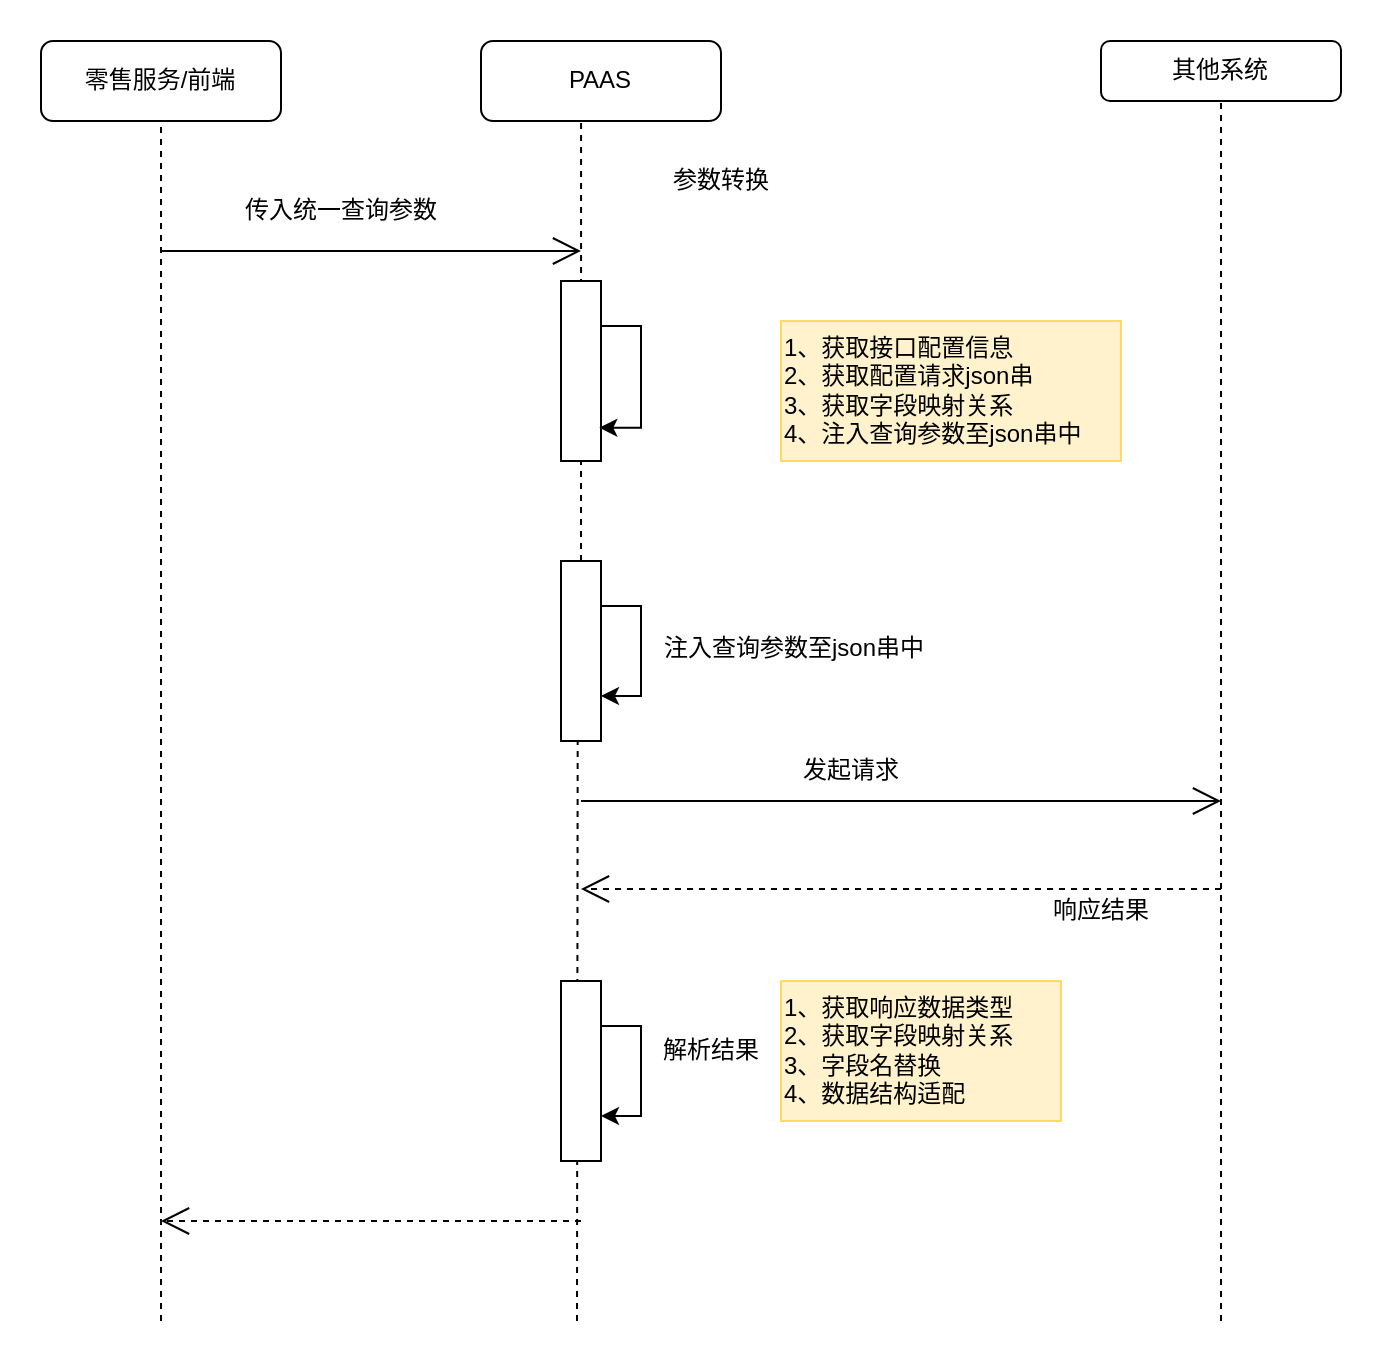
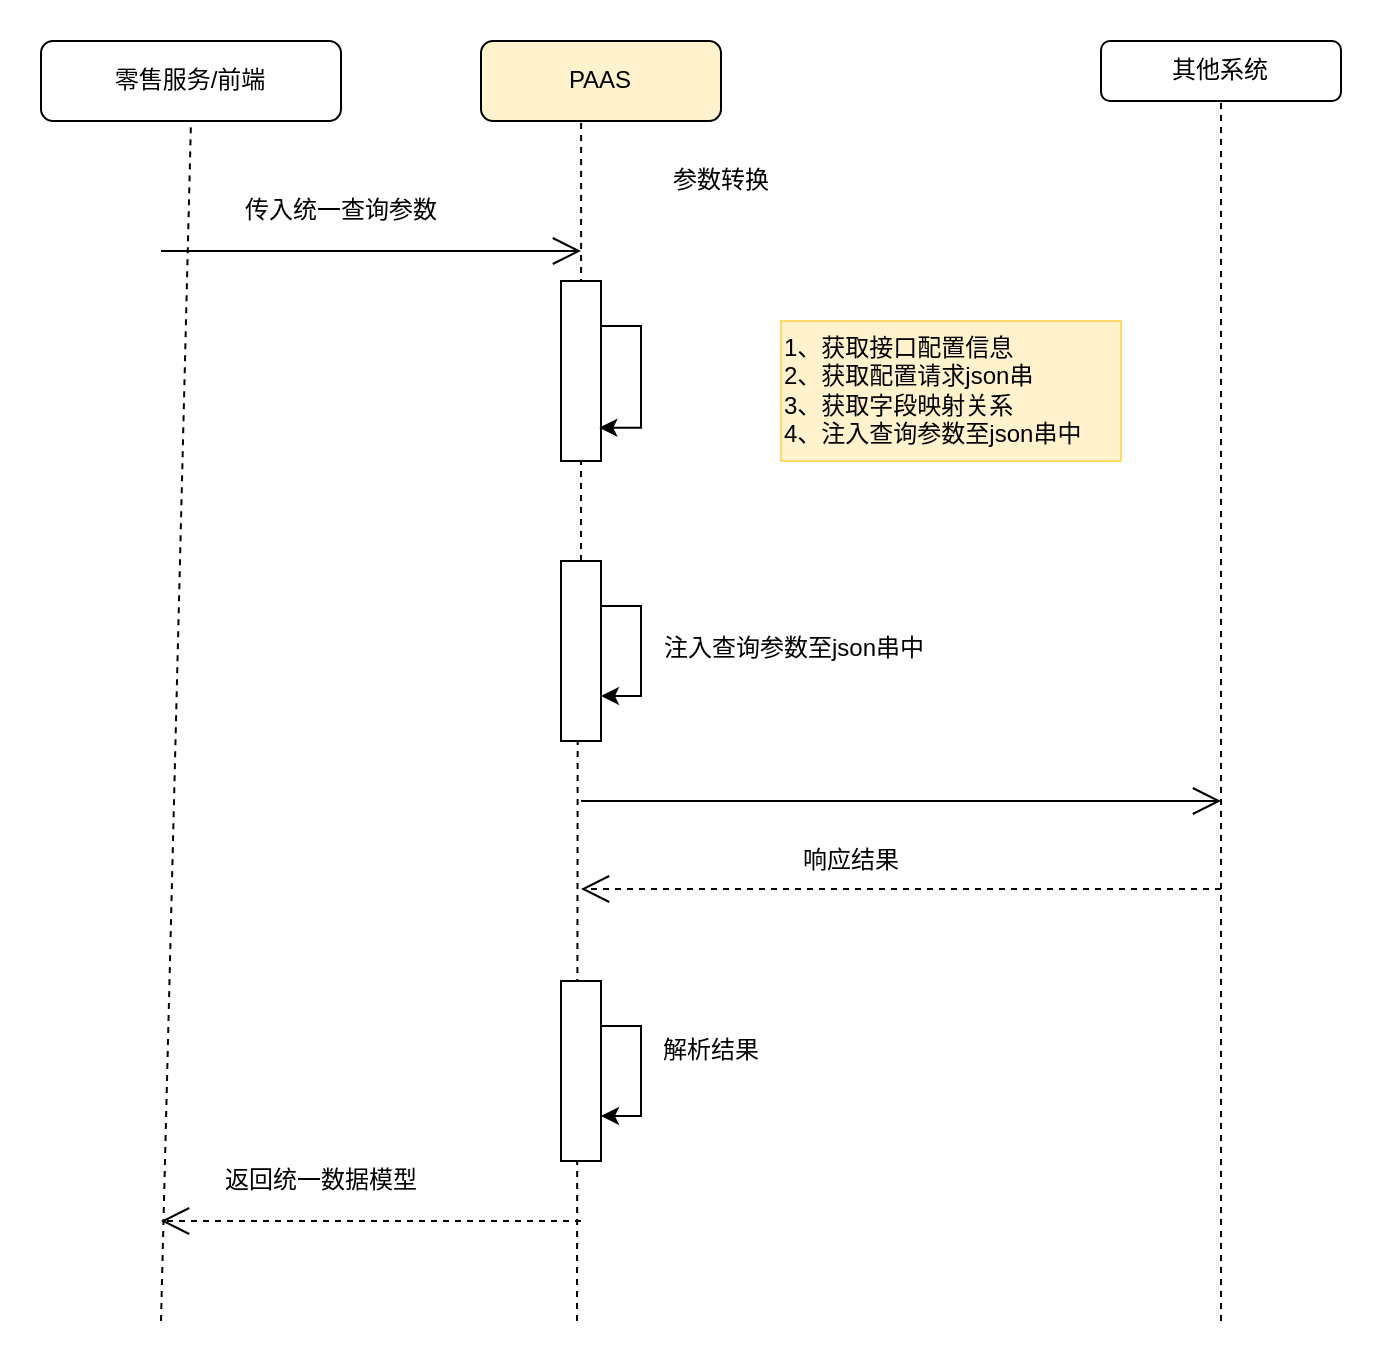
(161, 81) -> (191, 81)
(601, 81) -> (601, 81)
(851, 771) -> none
(1101, 911) -> (851, 861)
(921, 1051) -> none
none -> (321, 1181)
